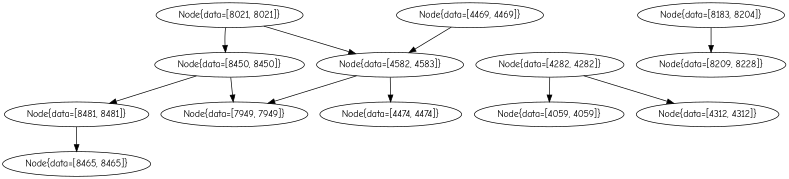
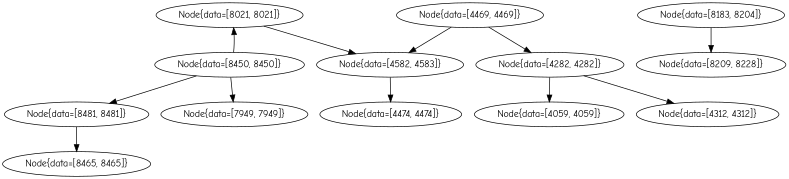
(225, 37) -> (234, 43)
none -> (507, 38)
(316, 89) -> none
